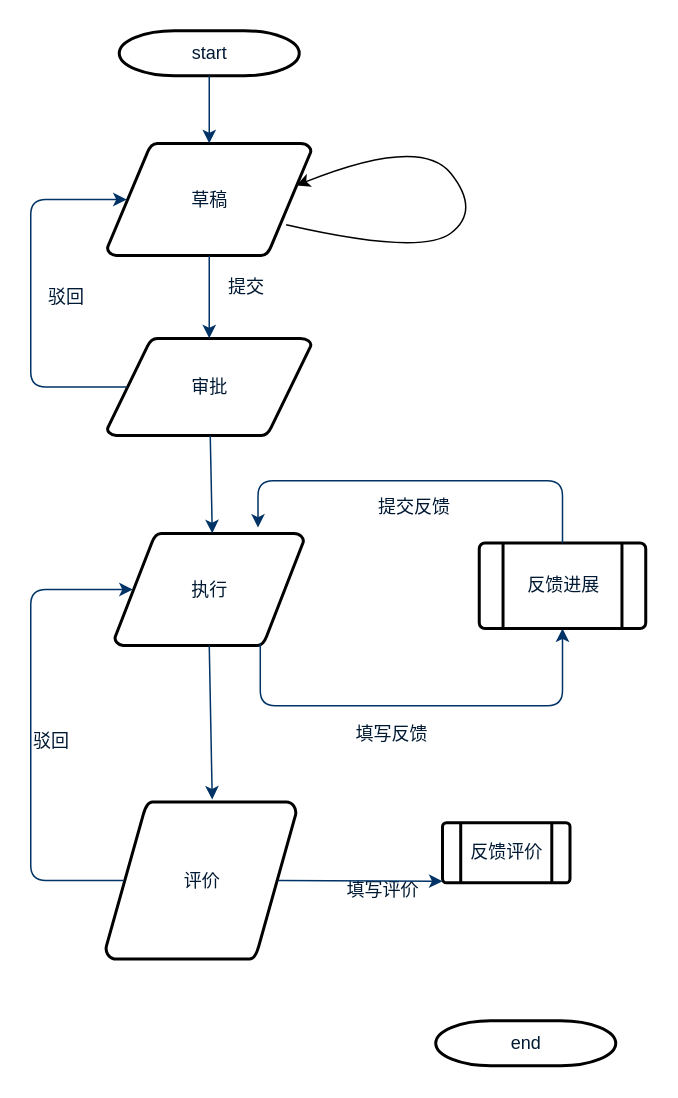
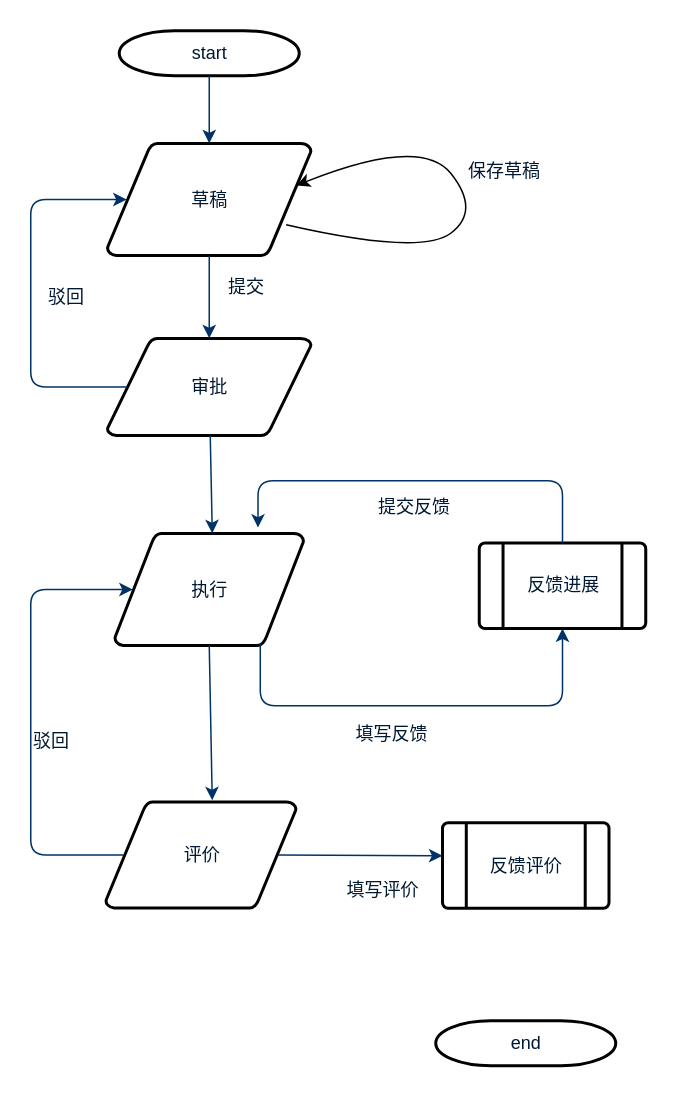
none -> (496, 170)
(506, 853) -> (526, 866)
(201, 881) -> (201, 855)
